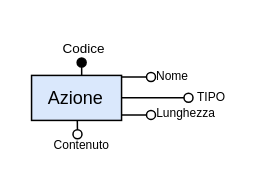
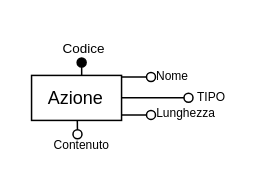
(76, 98) -> (76, 98)
